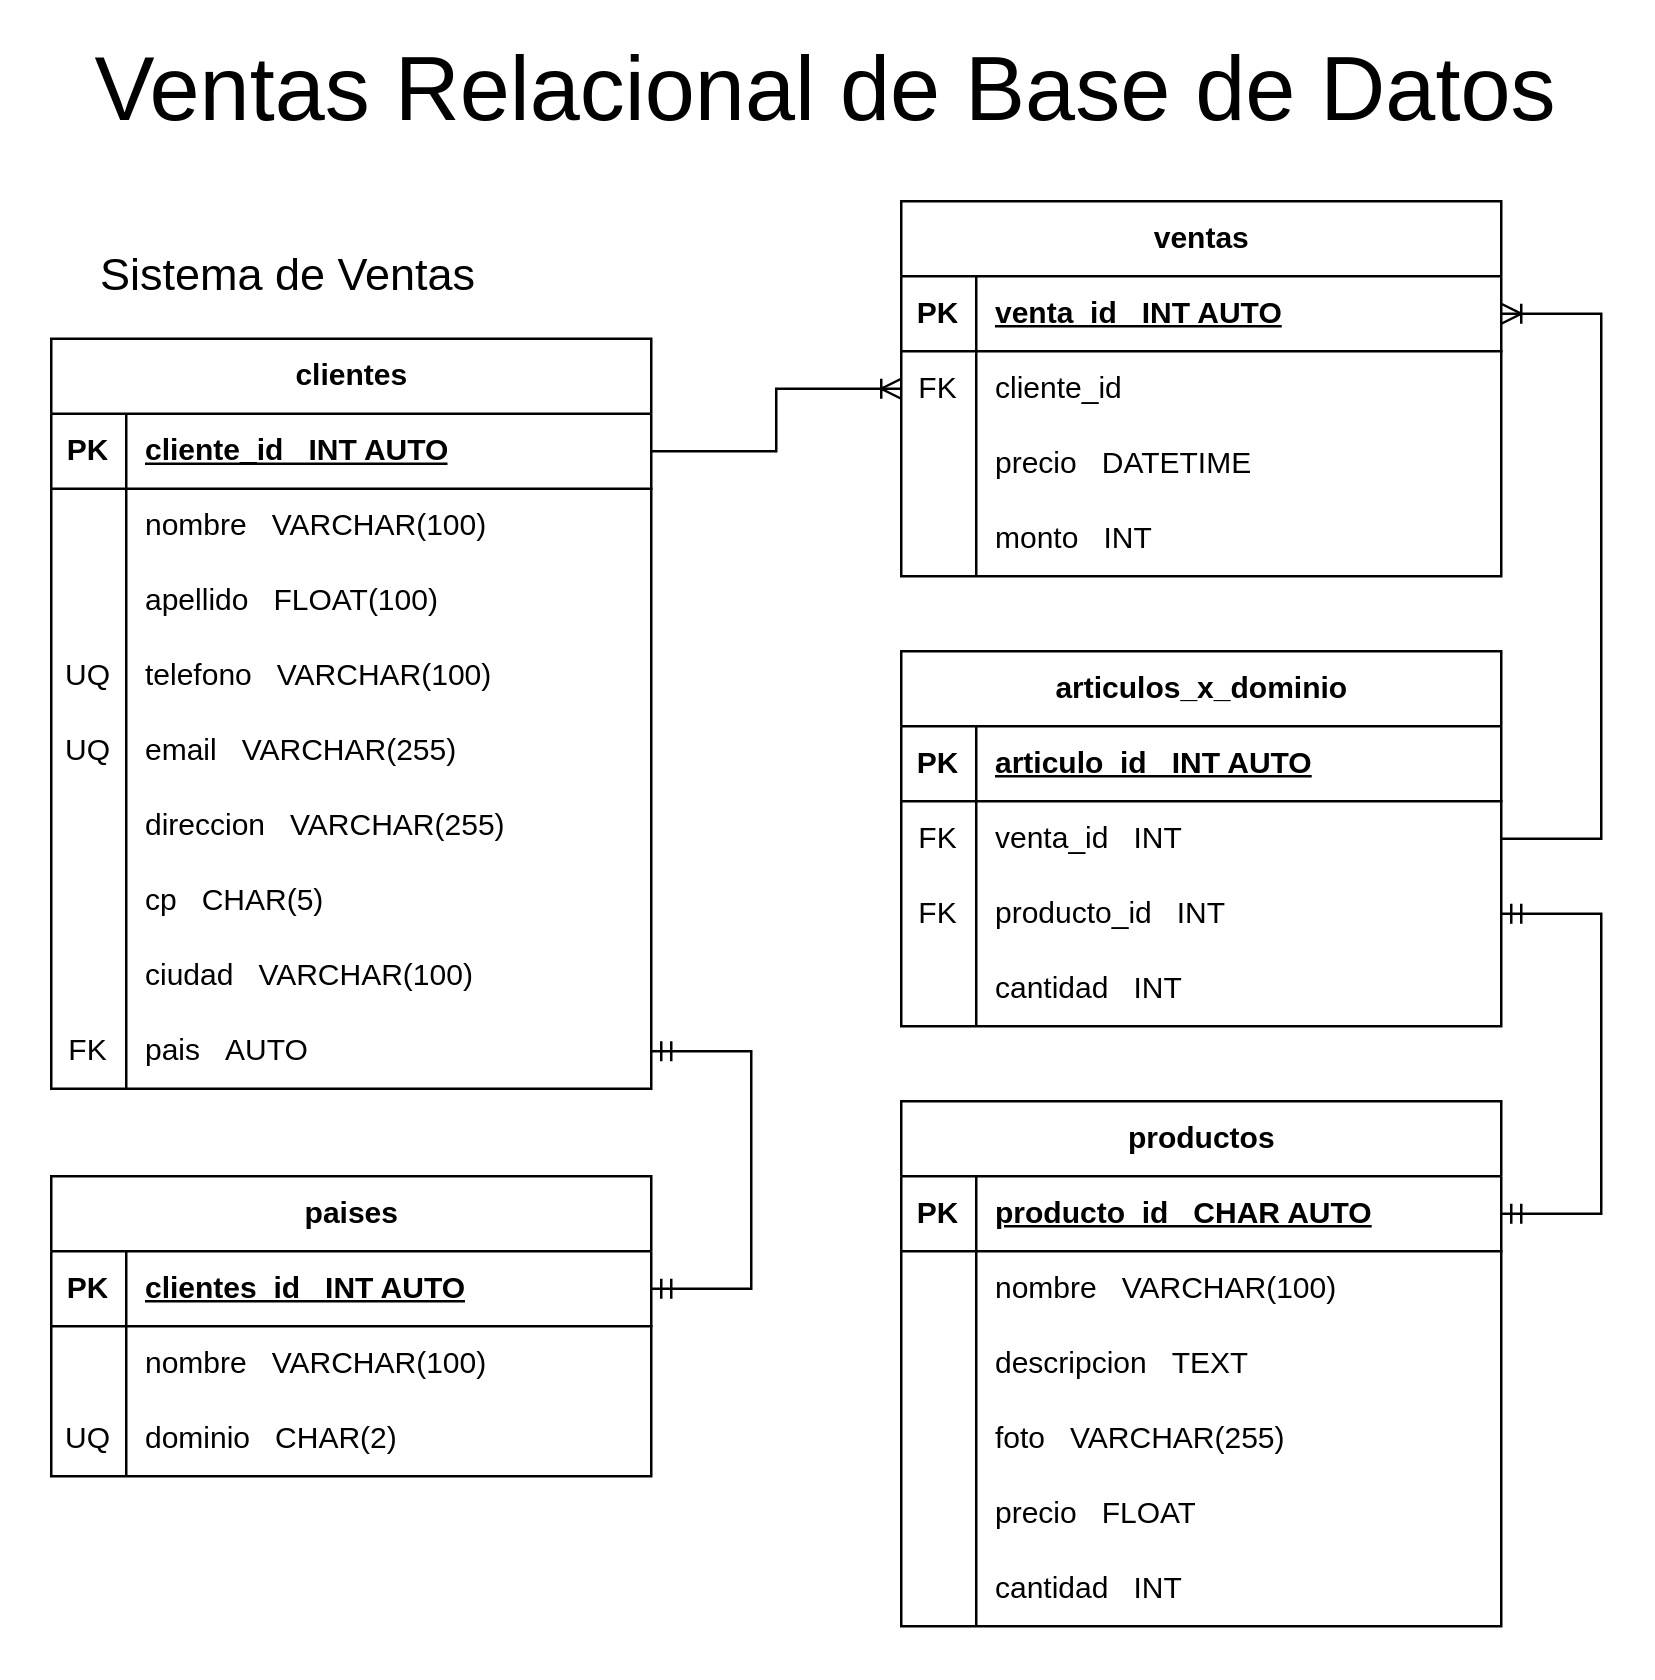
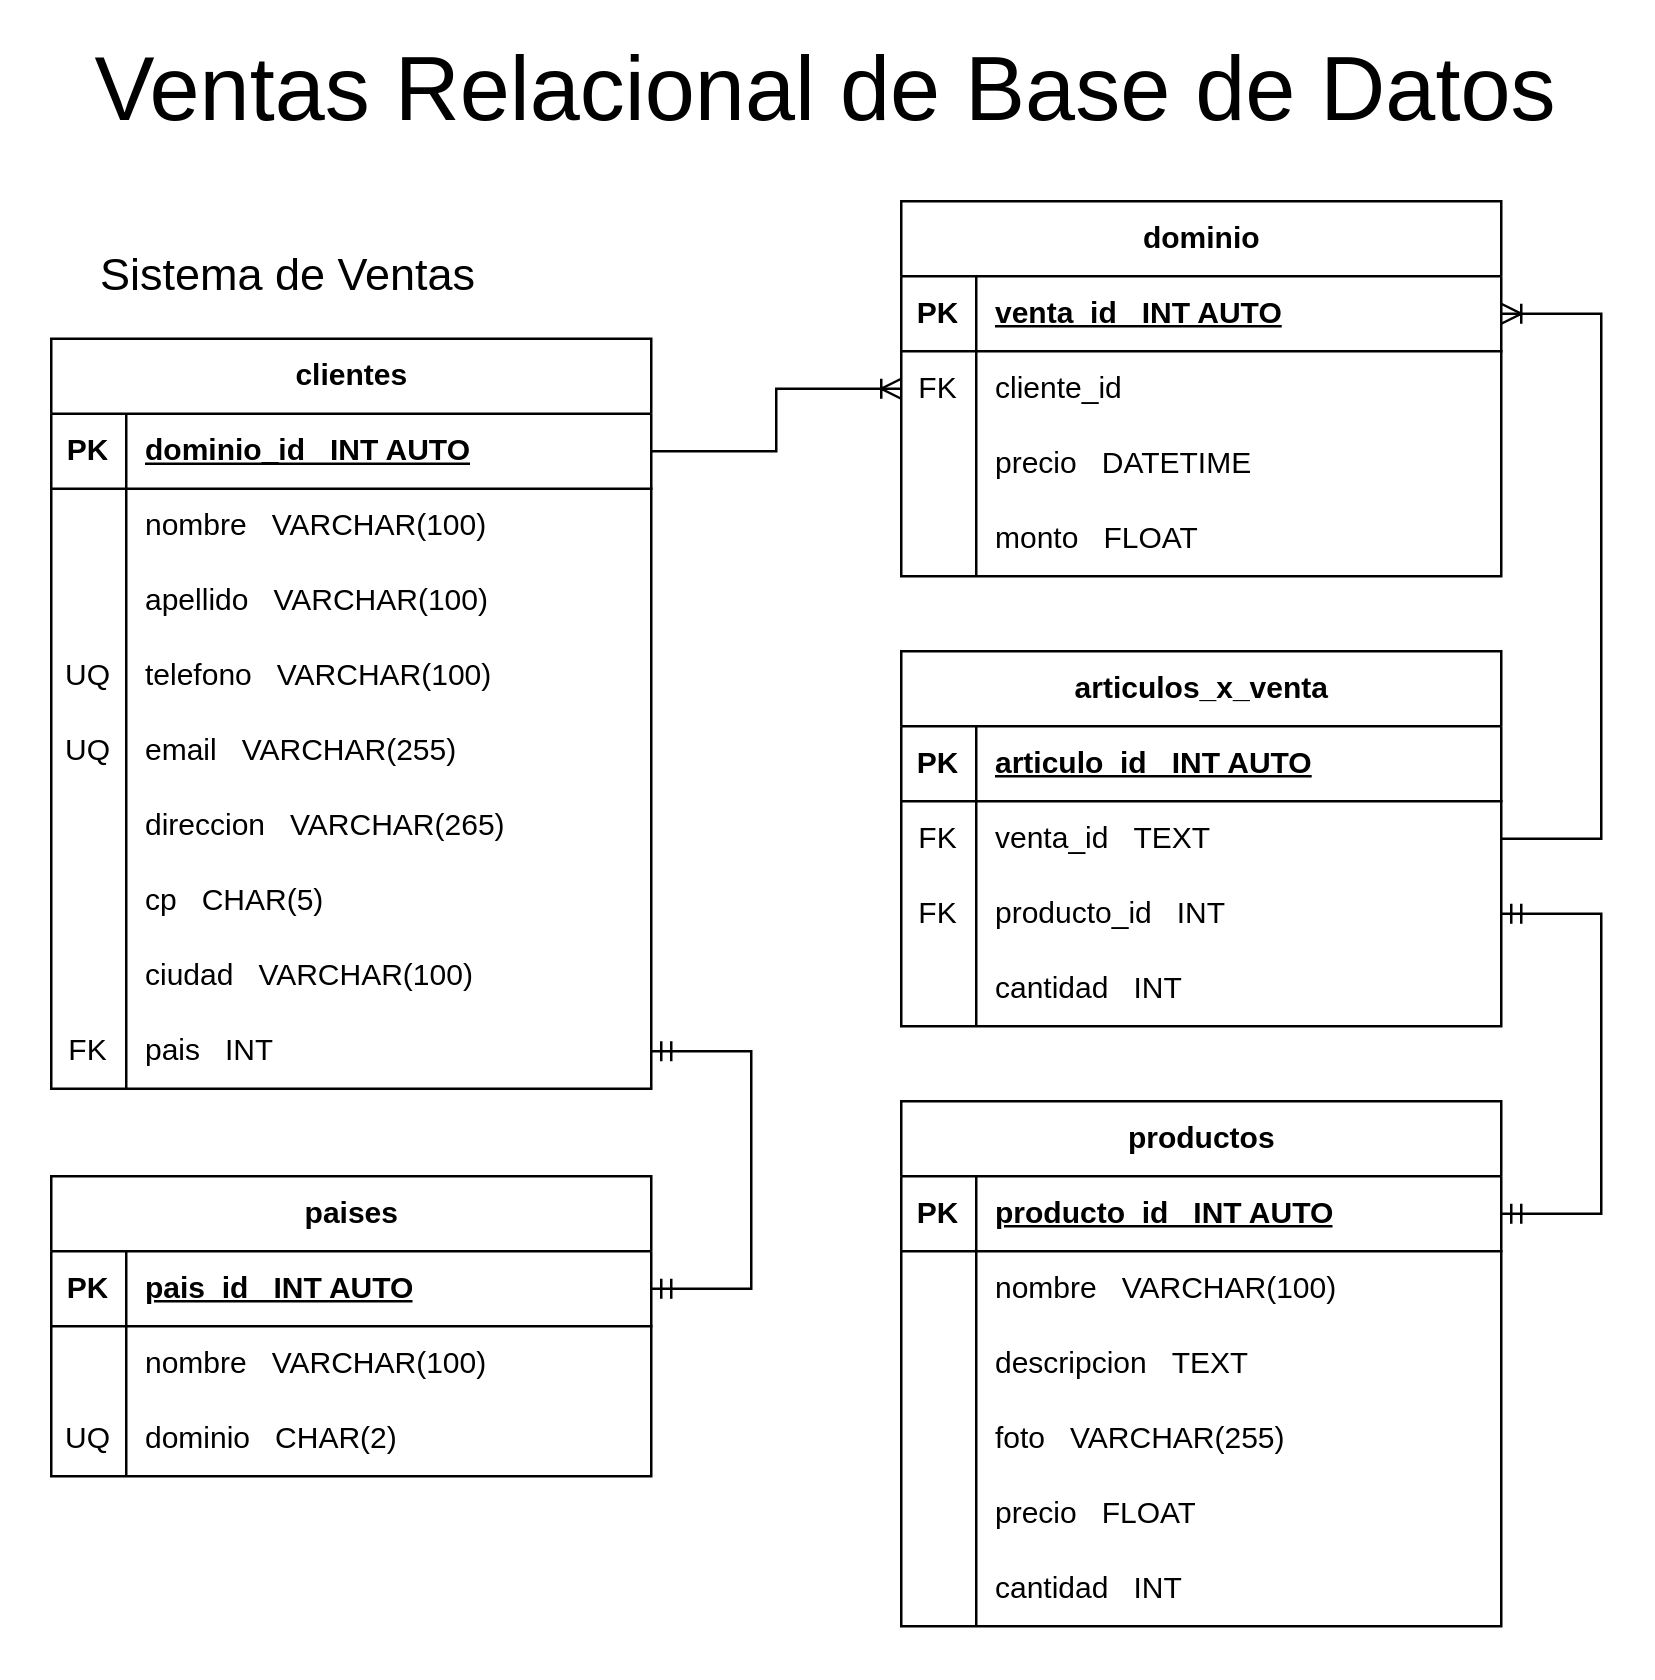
(1203, 239) -> (1203, 239)
(303, 451) -> (303, 451)
(1085, 539) -> (1102, 539)
(307, 601) -> (324, 601)
(1203, 689) -> (1203, 689)
(336, 826) -> (336, 826)
(1106, 839) -> (1114, 839)
(231, 1051) -> (222, 1051)
(1178, 1214) -> (1169, 1214)
(312, 1289) -> (282, 1289)
